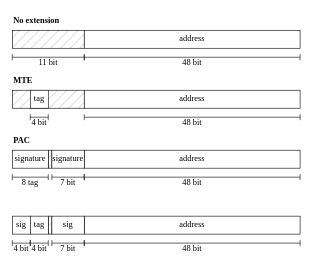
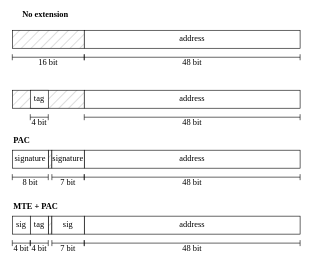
(42, 21) -> (51, 15)
(48, 63) -> (48, 63)
(30, 81) -> none
(30, 183) -> (30, 183)
none -> (51, 207)
